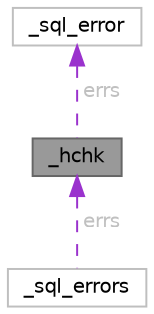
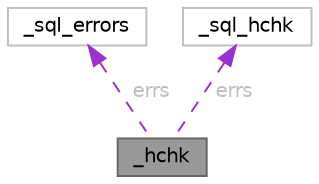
(77, 27) -> (247, 27)
(77, 232) -> (125, 100)
